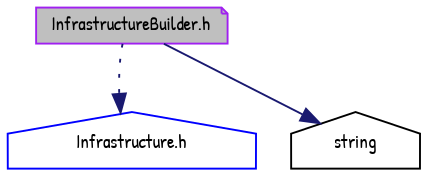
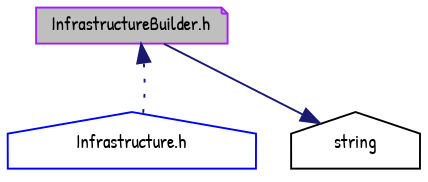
(120, 69) -> (145, 88)
